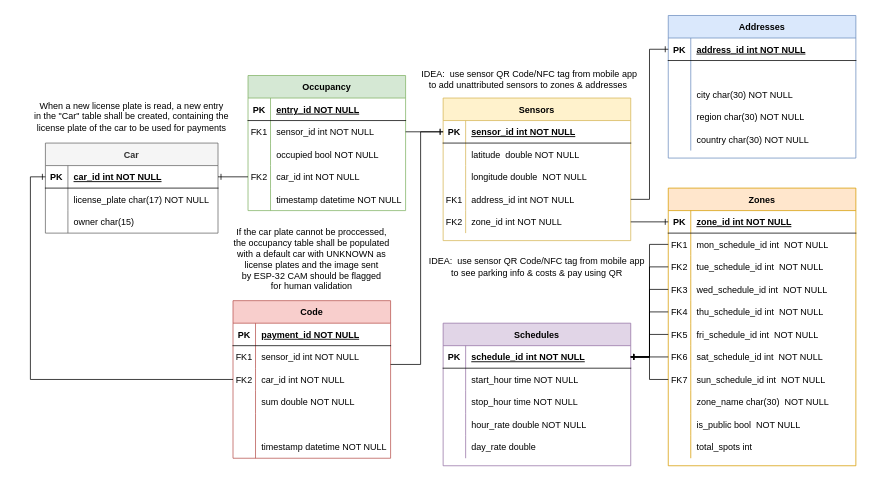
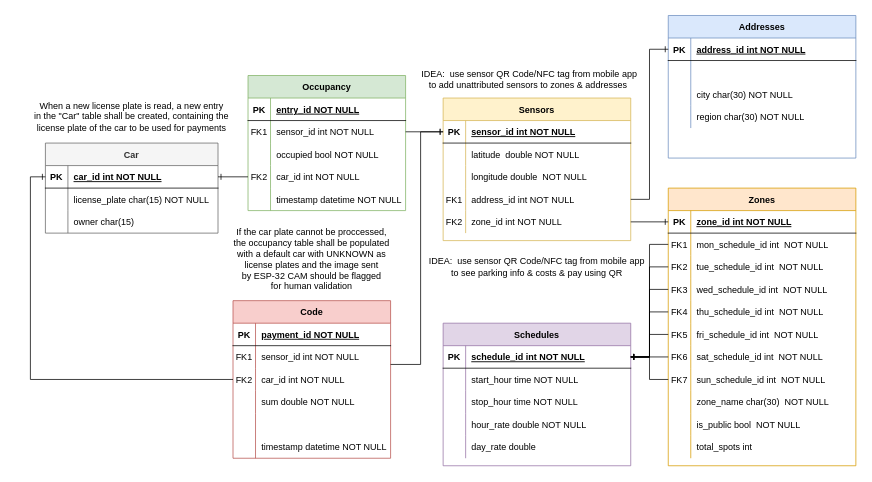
(773, 139) -> none
(145, 200) -> (145, 200)
